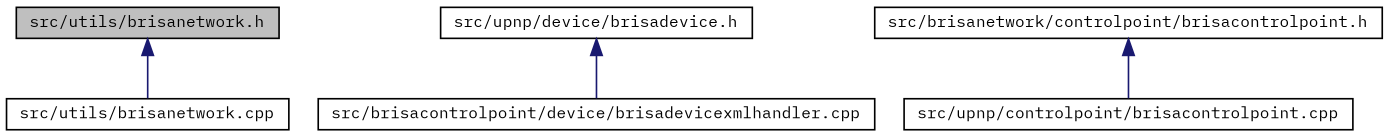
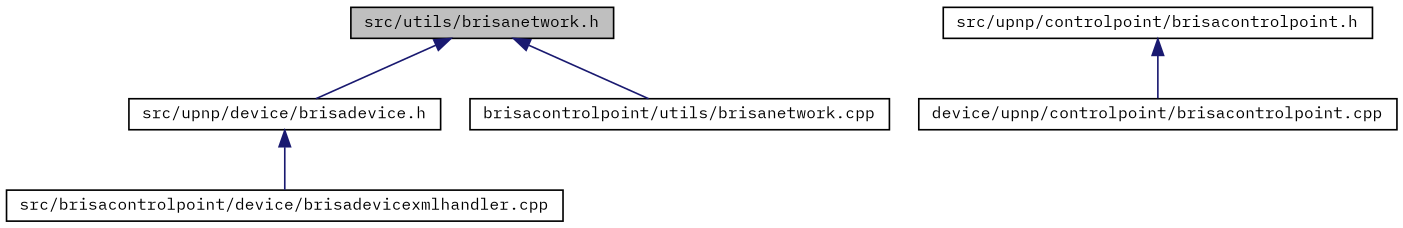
(1128, 23) -> (1158, 23)
none -> (376, 72)
(148, 114) -> (680, 114)
(1128, 114) -> (1158, 114)
